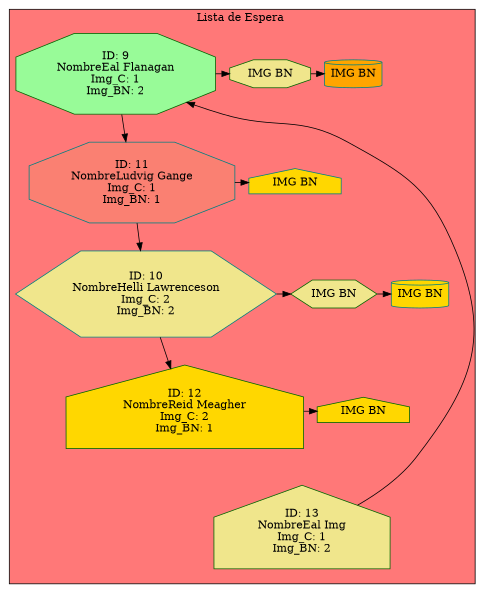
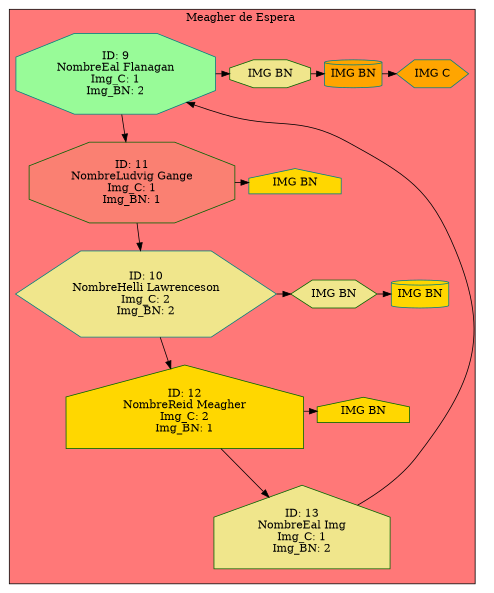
(242, 18) -> (242, 18)
(116, 74) -> (116, 74)
none -> (432, 74)
(132, 183) -> (132, 183)
none -> (242, 470)
